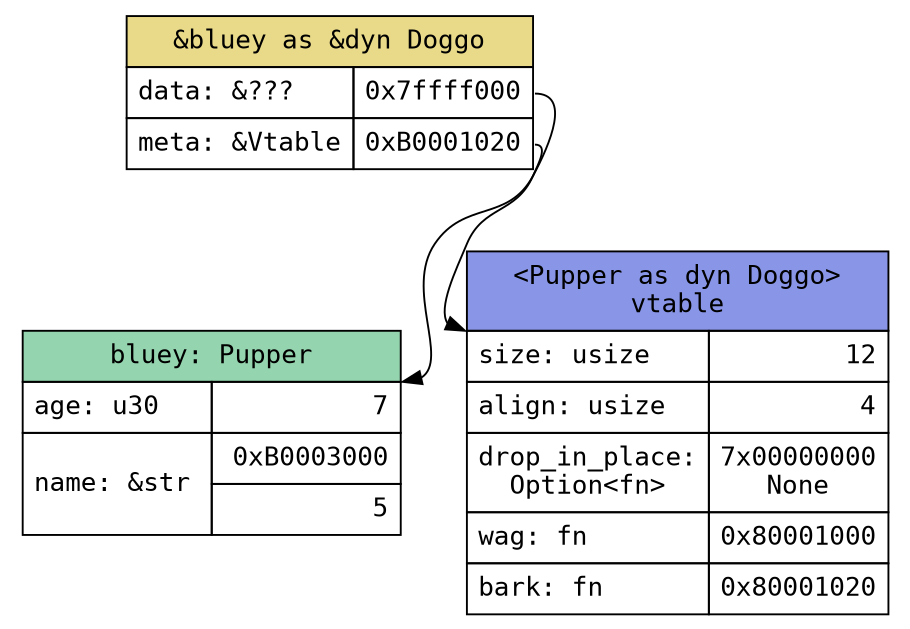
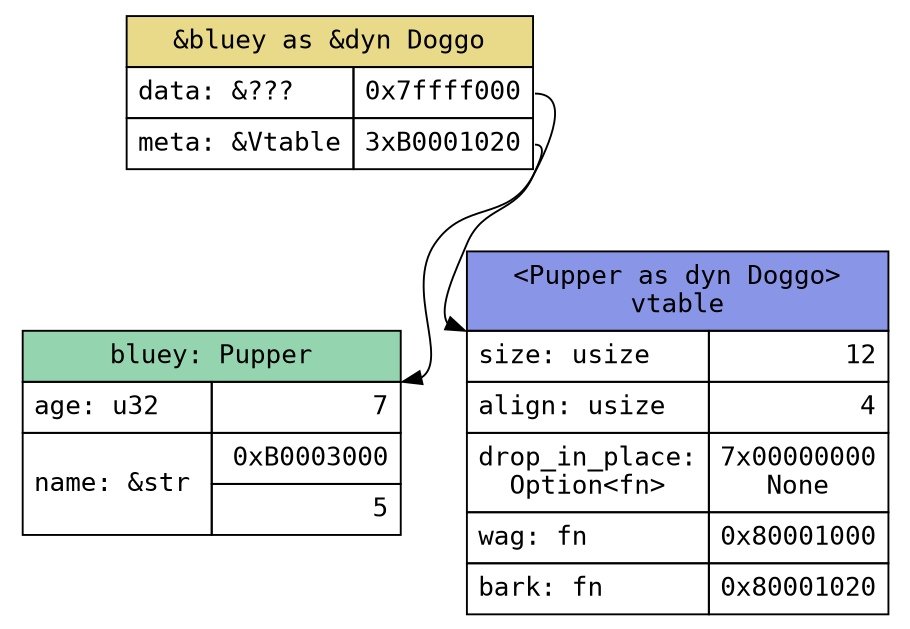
(443, 143) -> (443, 143)
(97, 406) -> (97, 406)
